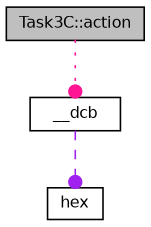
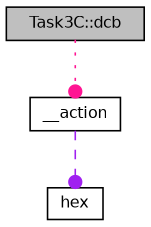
(75, 24) -> (75, 24)
(75, 114) -> (75, 114)
